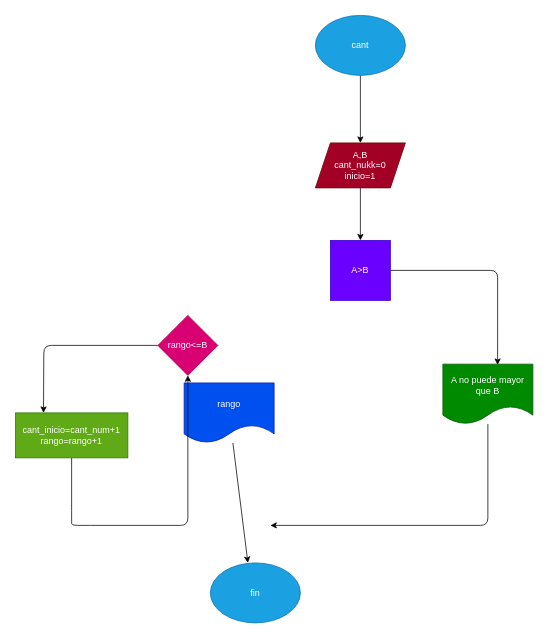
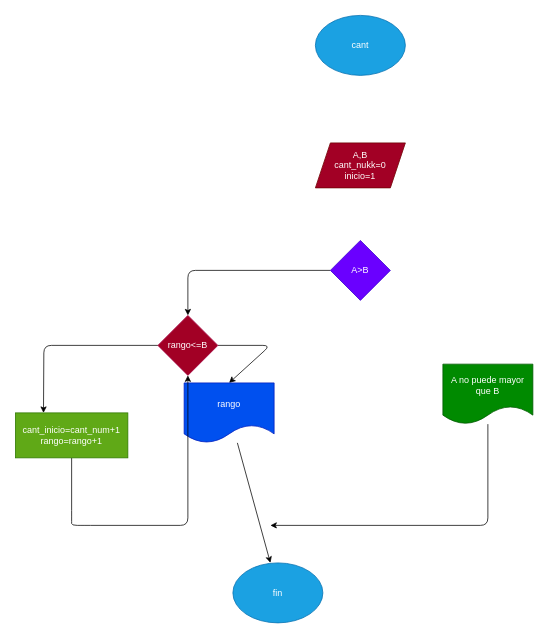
(360, 107) -> none
(360, 211) -> none
none -> (258, 270)
(360, 270) -> (360, 270)
(486, 270) -> none
(188, 345) -> (188, 345)
none -> (267, 346)
(255, 593) -> (278, 593)
